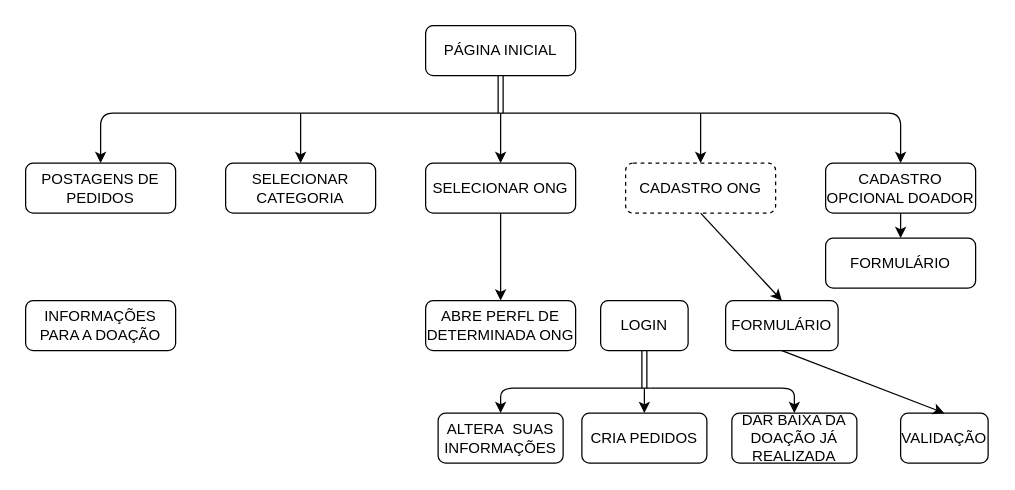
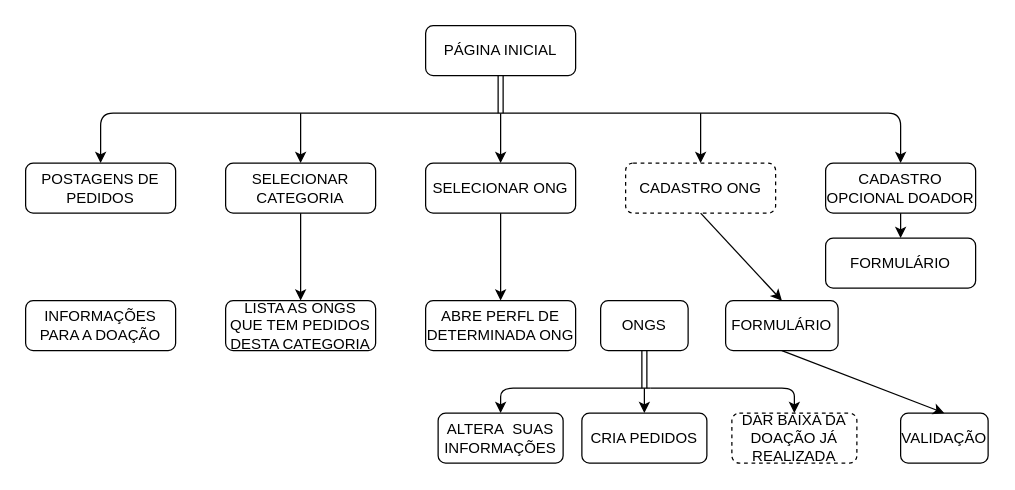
none -> (301, 252)
none -> (301, 326)
(644, 326) -> (644, 326)
(794, 438) -> (794, 438)
